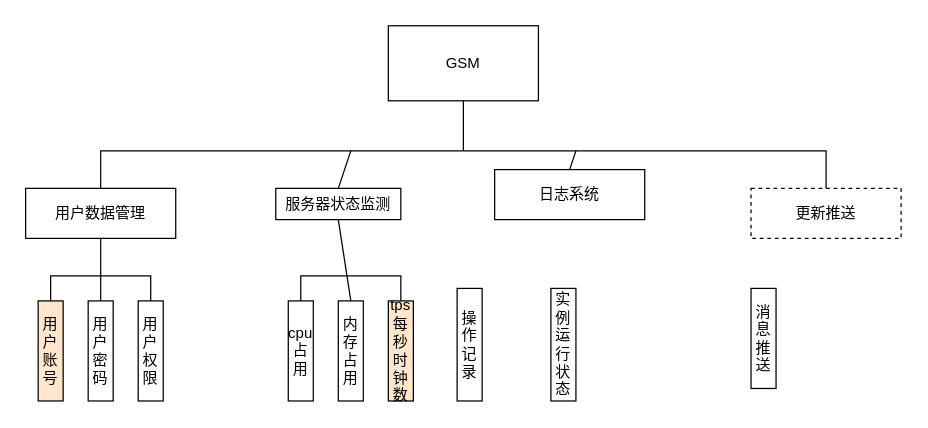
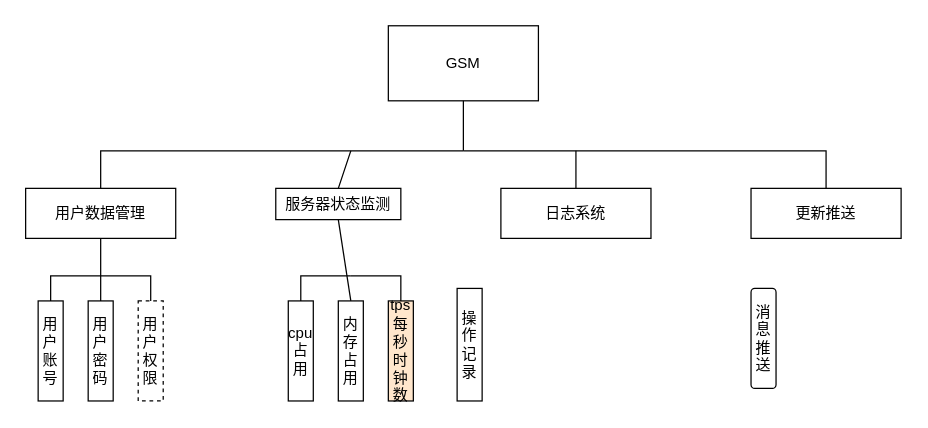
(569, 194) -> (576, 213)
(826, 213) -> (826, 213)
(763, 338) -> (763, 338)
(563, 344) -> none
(51, 351) -> (51, 351)
(151, 351) -> (151, 351)
